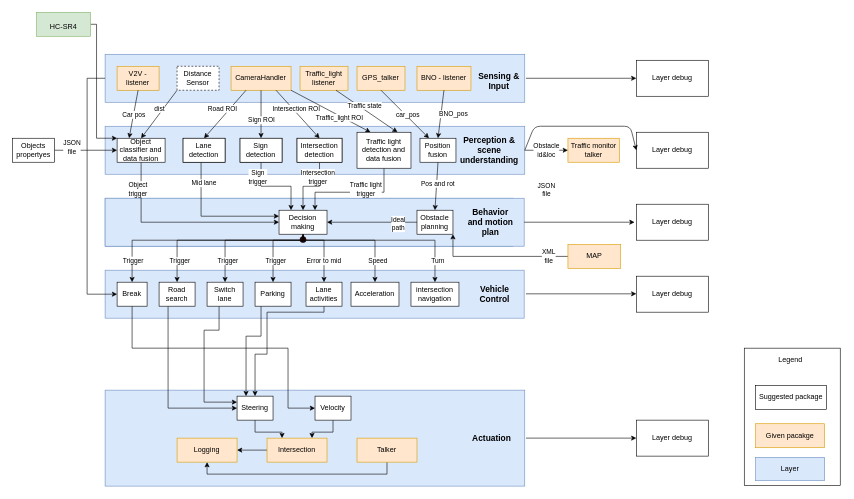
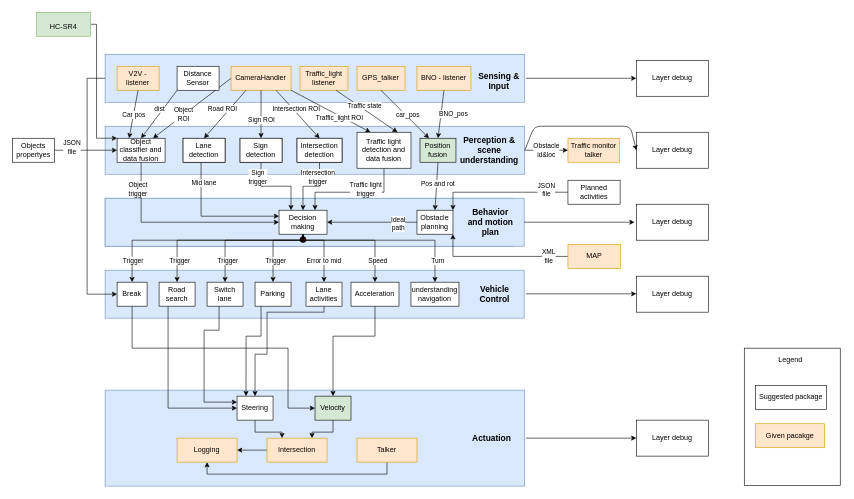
(198, 78) -> (198, 78)
none -> (193, 107)
(438, 150) -> (438, 150)
none -> (453, 192)
none -> (594, 192)
(435, 294) -> (435, 294)
none -> (333, 336)
(333, 408) -> (333, 408)
(790, 469) -> none
